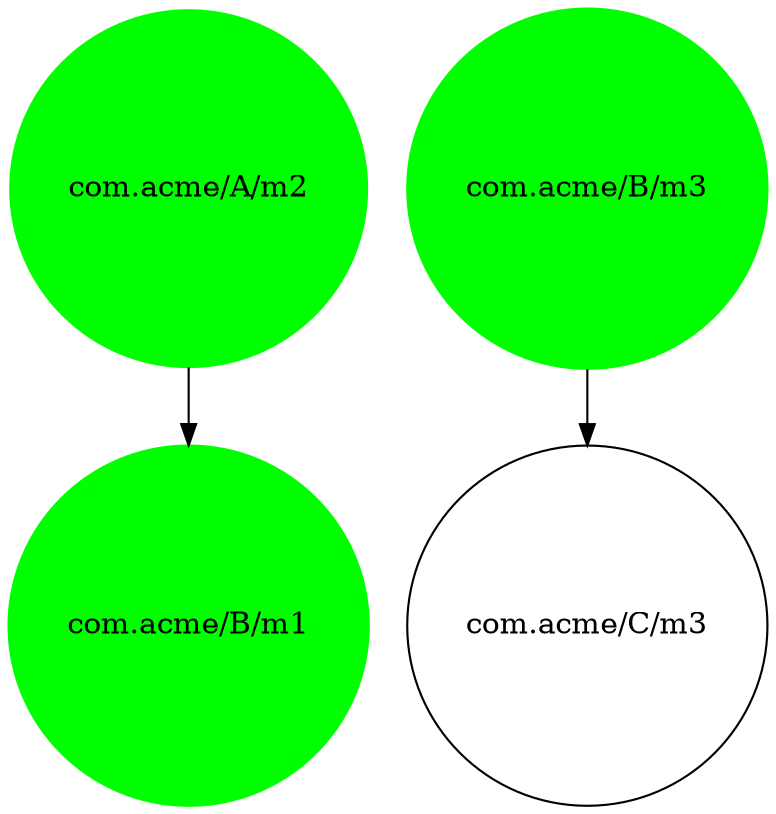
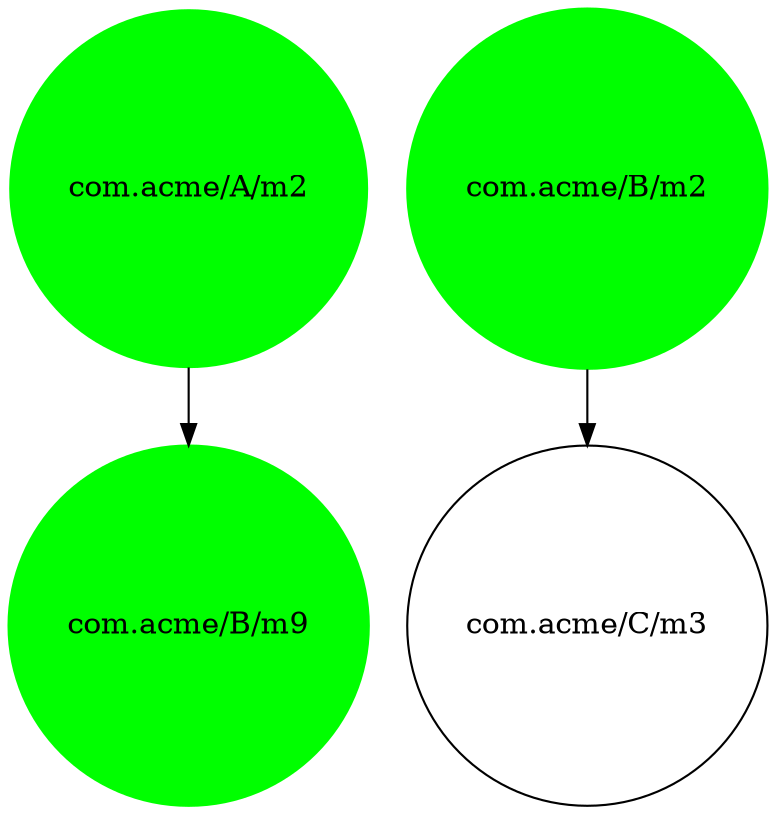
(587, 189) -> (587, 189)
(189, 626) -> (189, 626)
